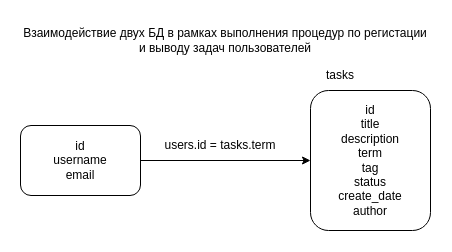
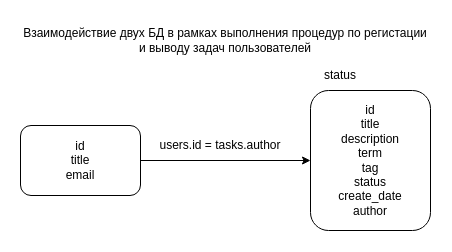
(341, 76) -> (341, 76)
(221, 146) -> (221, 146)
(81, 161) -> (81, 161)
